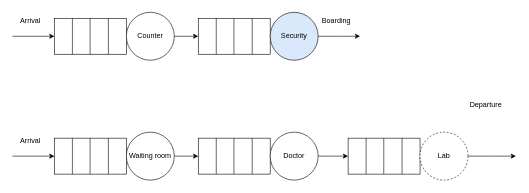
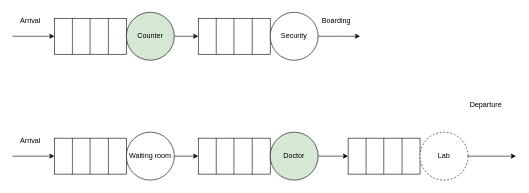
(150, 36) -> (150, 36)
(294, 36) -> (294, 36)
(294, 156) -> (294, 156)
